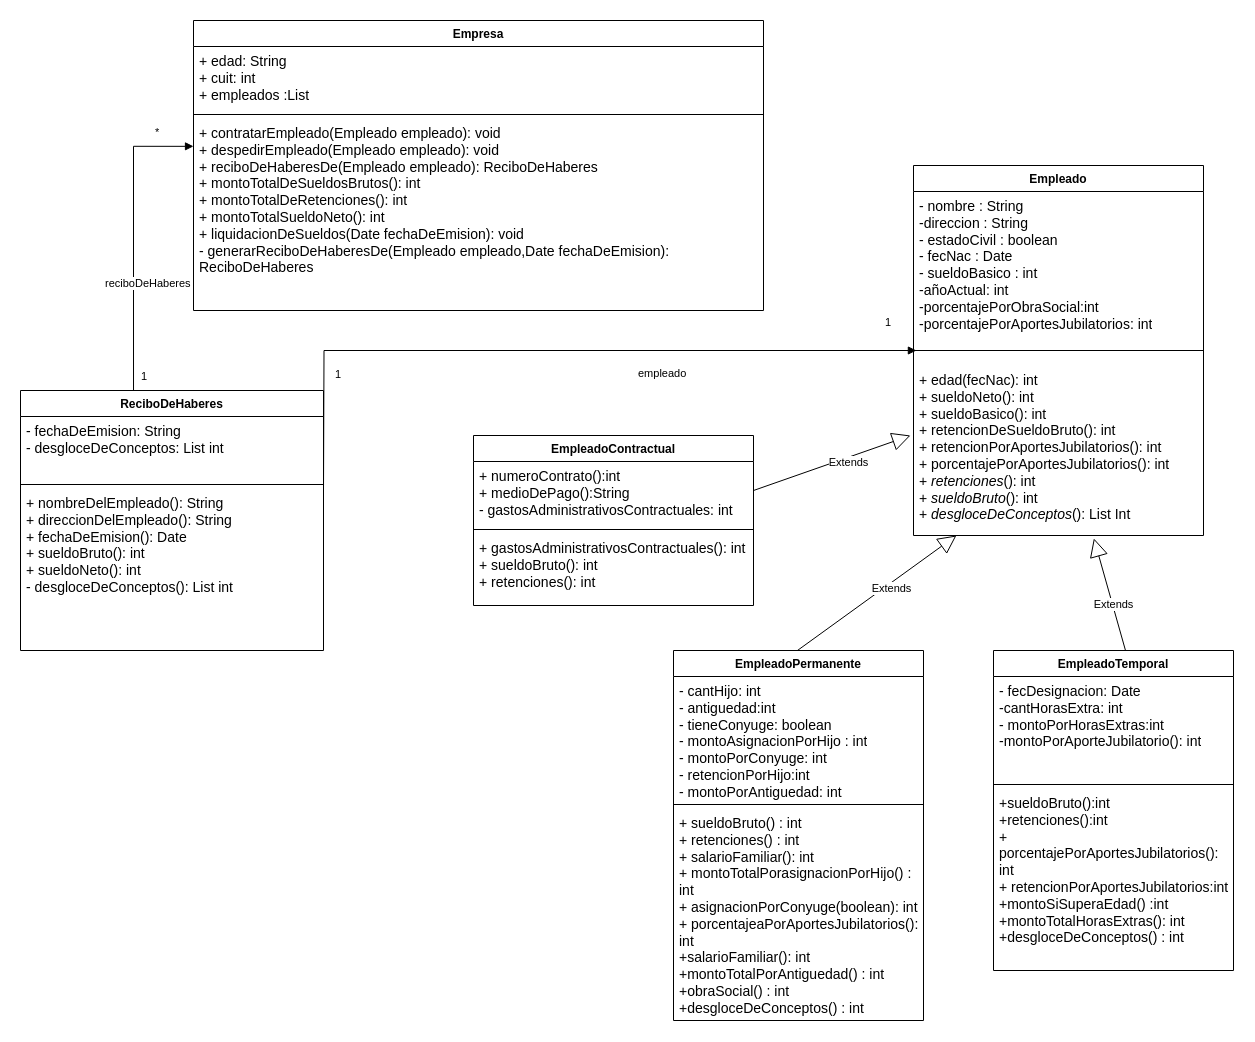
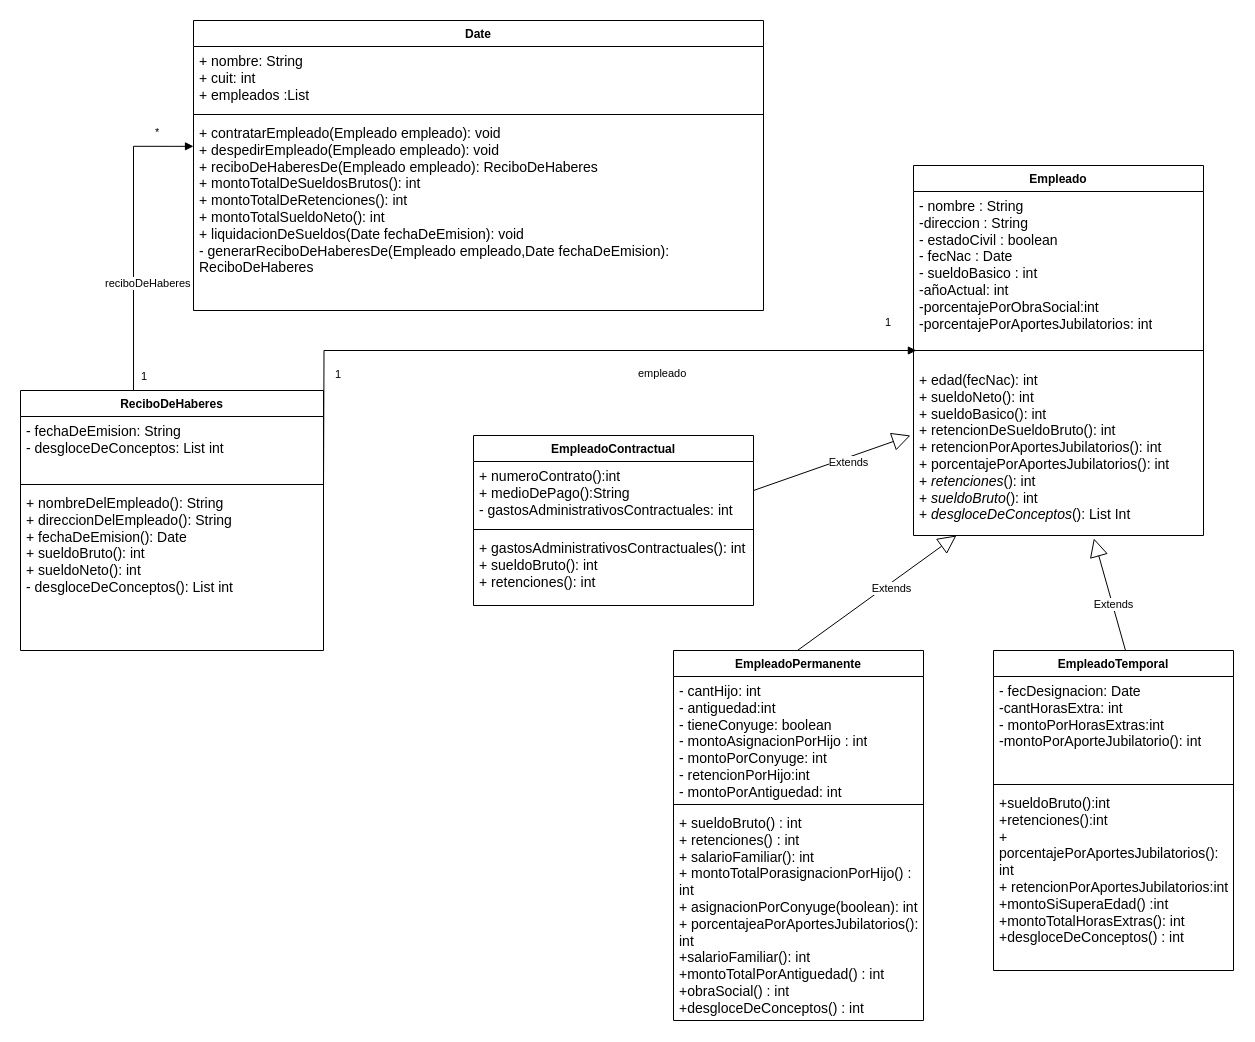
(479, 35) -> (479, 35)
(249, 75) -> (249, 75)
